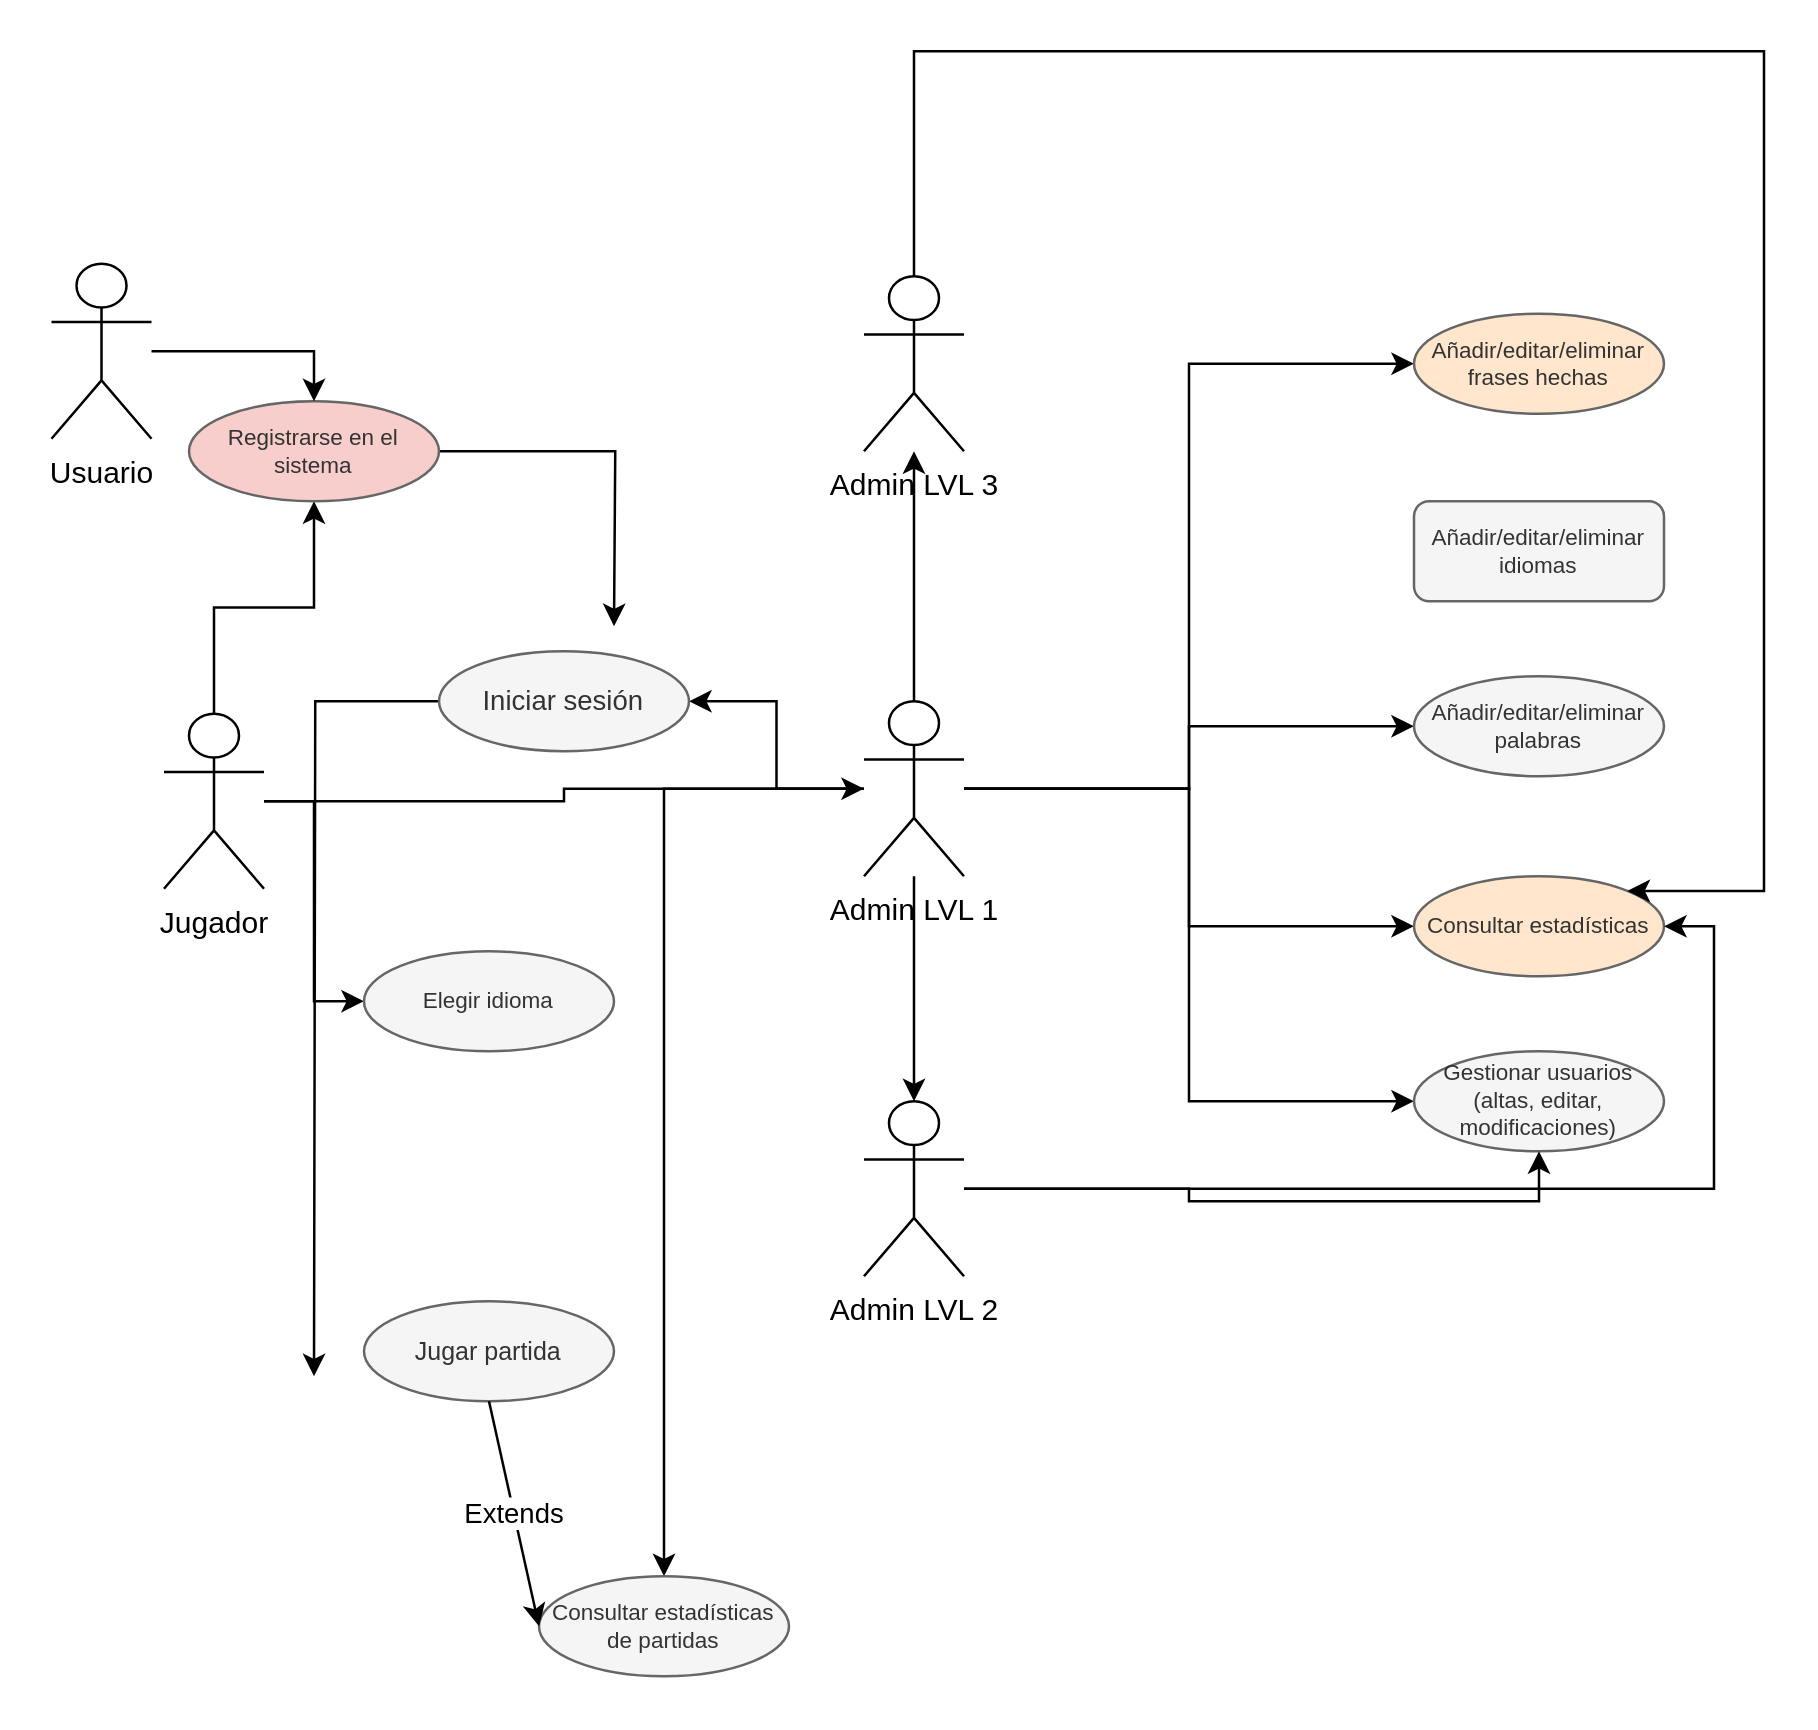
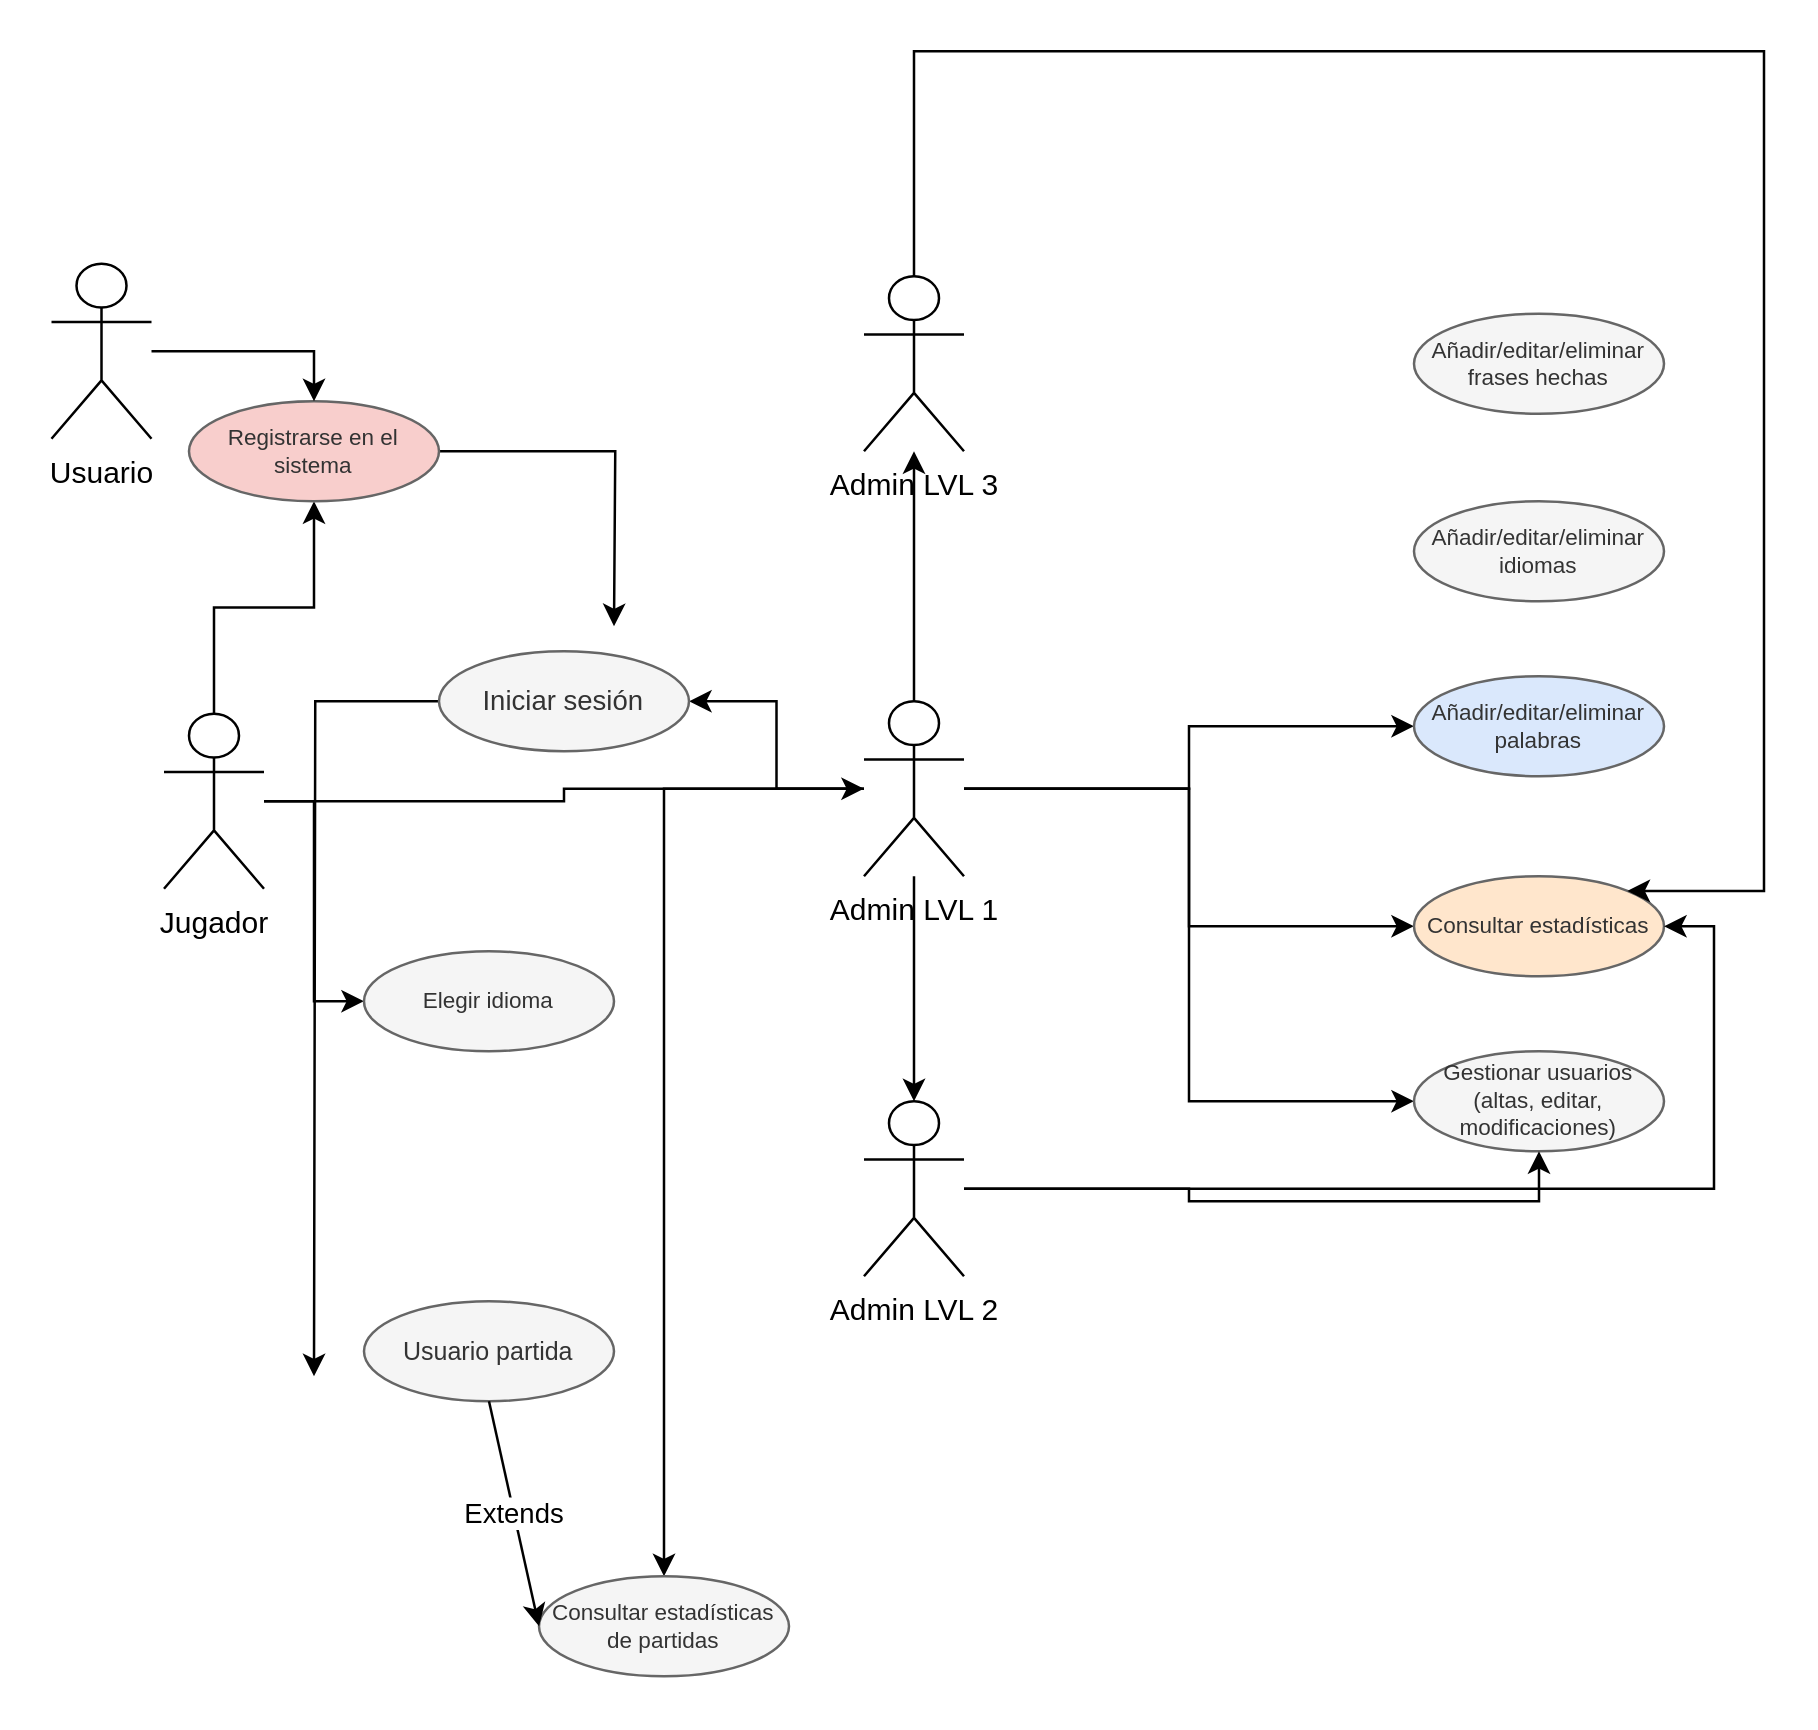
(1539, 364) -> (1539, 364)
(1189, 439) -> none
(1539, 551) -> (1539, 551)
(1539, 726) -> (1539, 726)
(489, 1351) -> (489, 1351)
